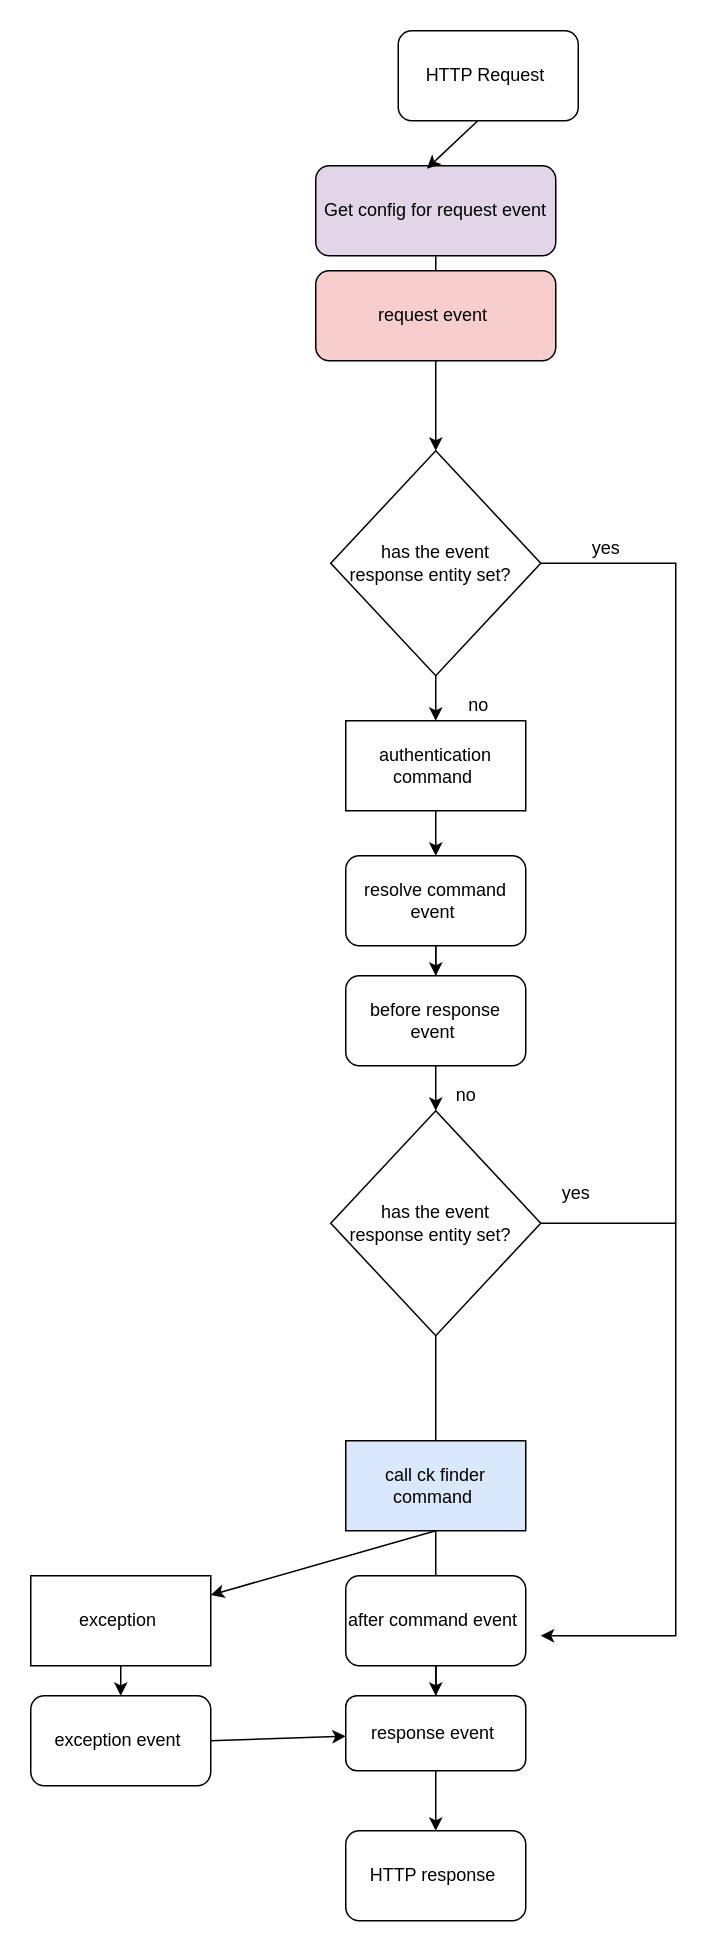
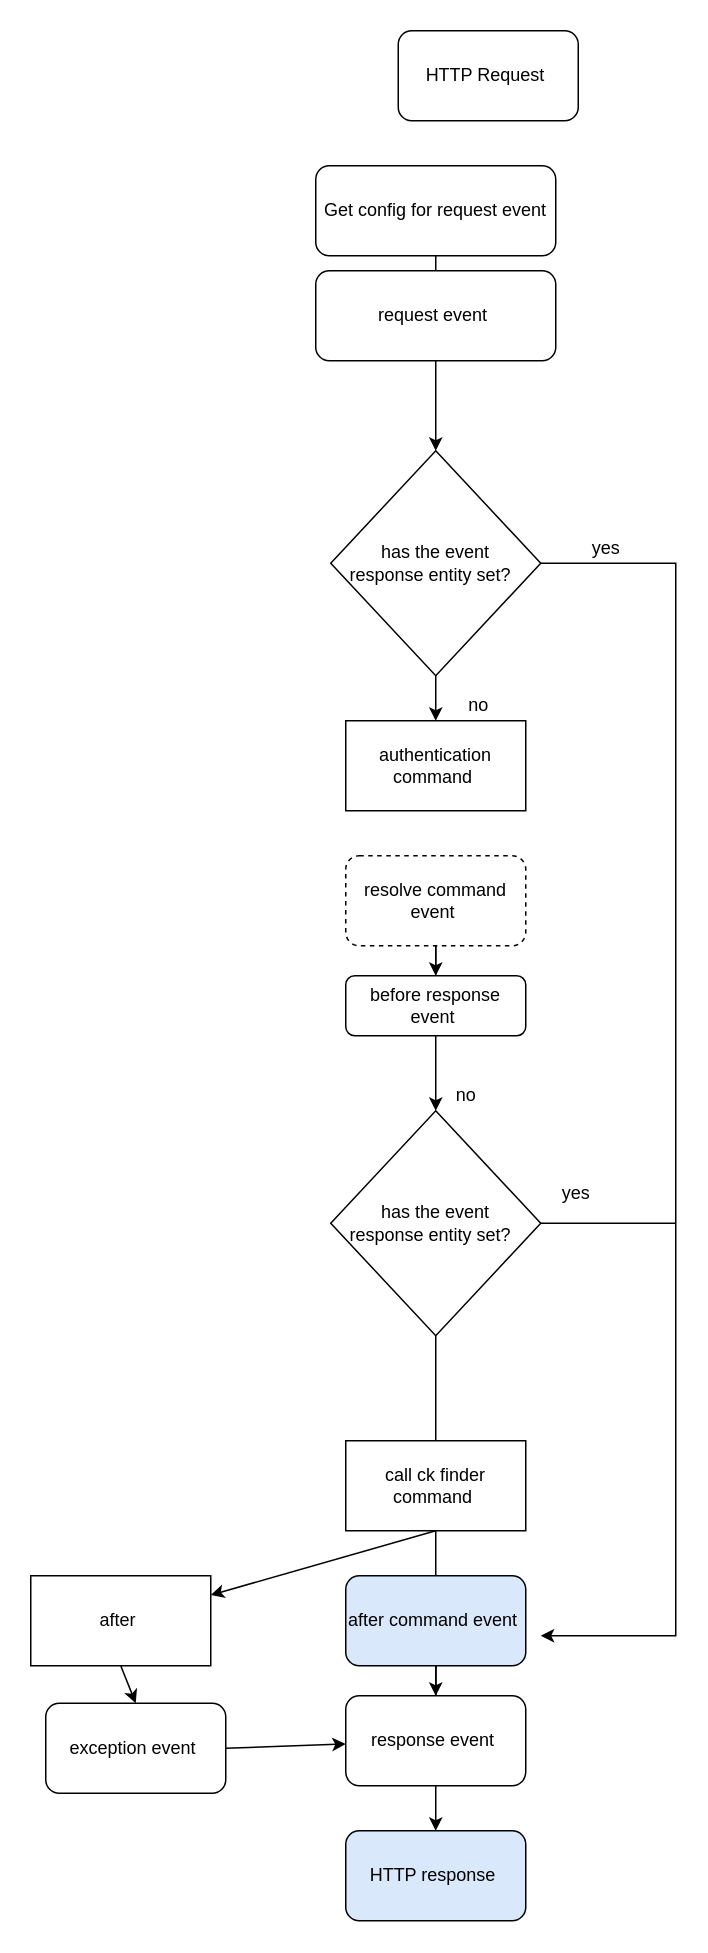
(456, 141) -> none
(436, 211) -> (436, 211)
(436, 316) -> (436, 316)
(436, 828) -> none
(436, 901) -> (436, 901)
(436, 1021) -> (436, 1006)
(436, 1486) -> (436, 1486)
(121, 1621) -> (121, 1621)
(436, 1621) -> (436, 1621)
(436, 1733) -> (436, 1741)
(121, 1741) -> (136, 1748)
(436, 1876) -> (436, 1876)
